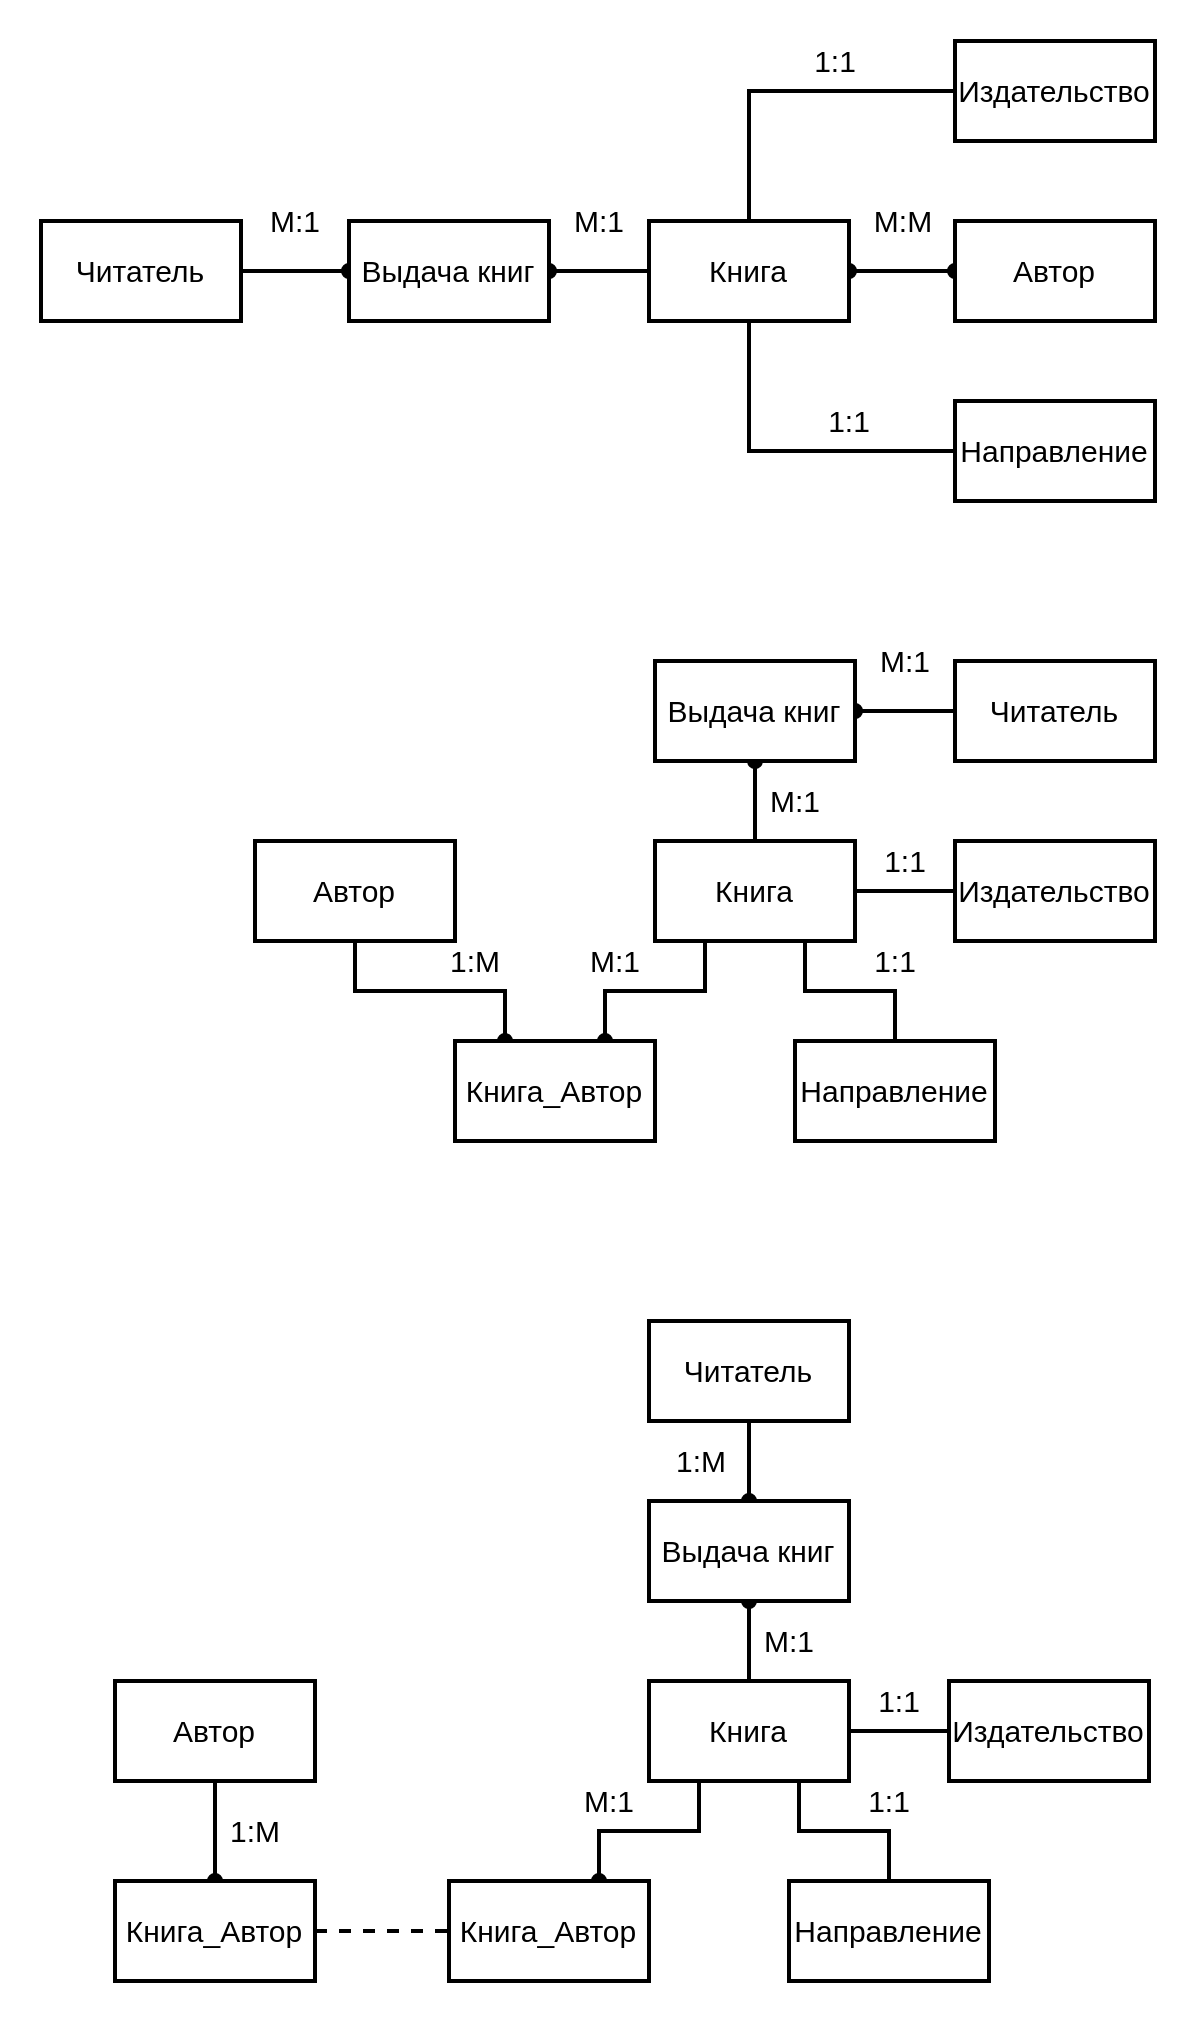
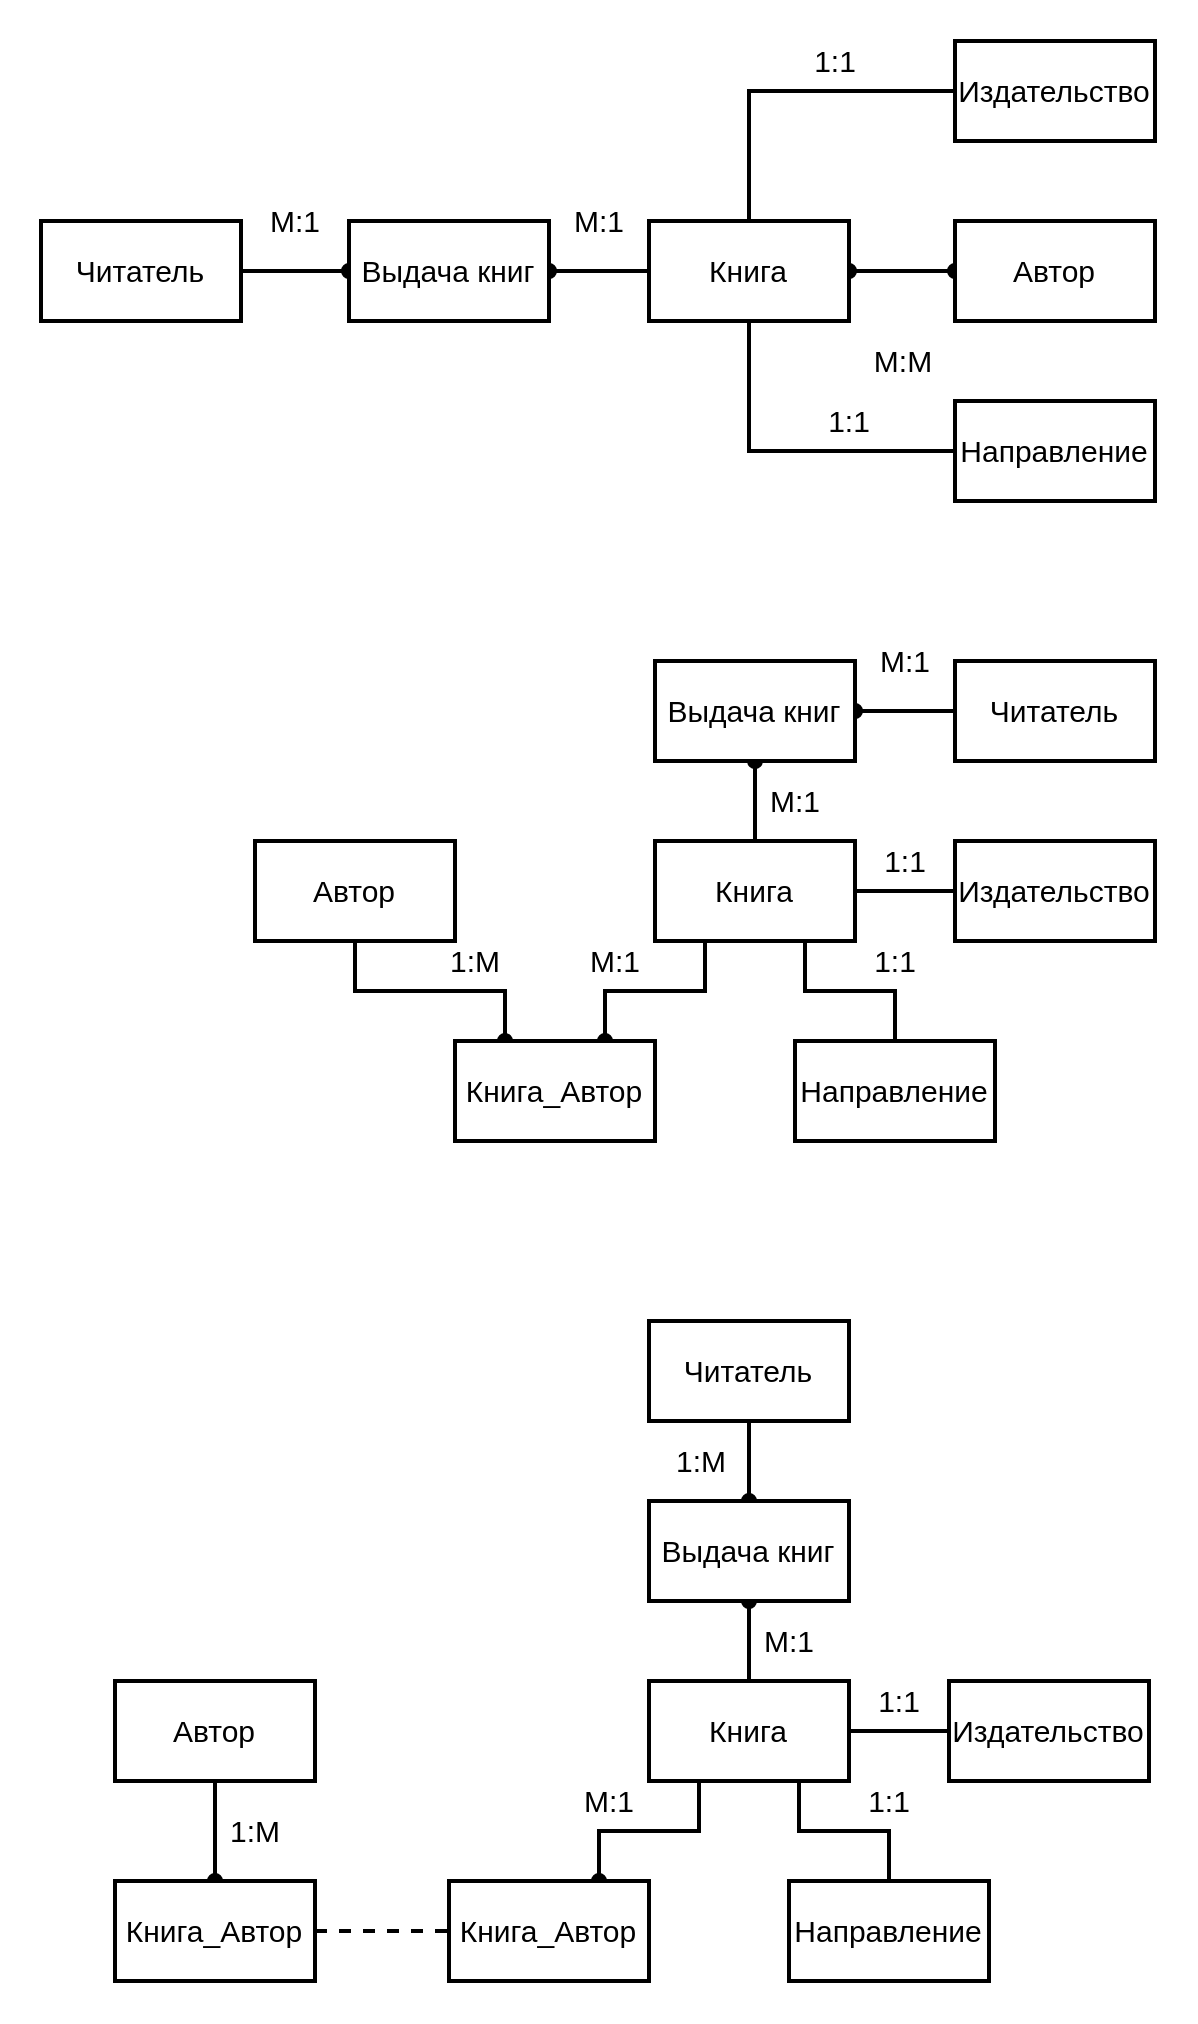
(902, 221) -> (902, 361)
